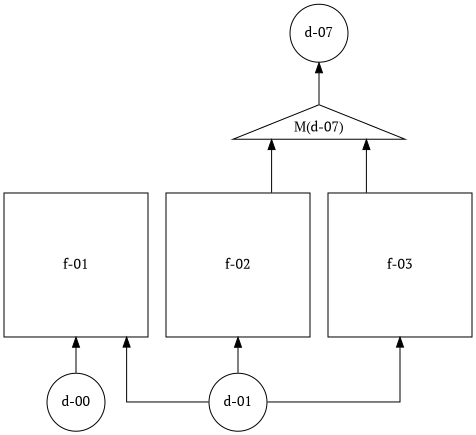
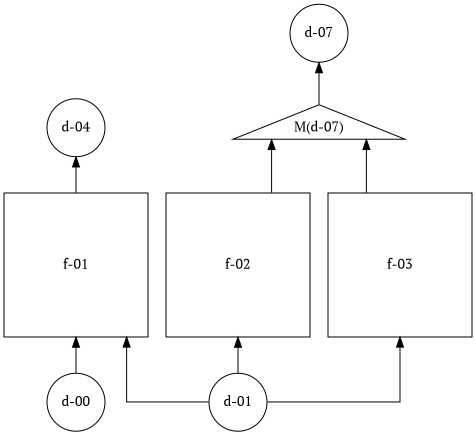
none -> (76, 128)
